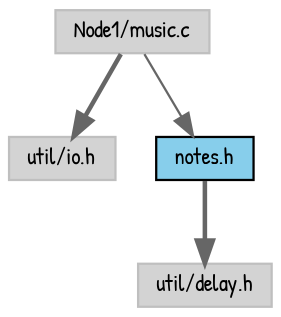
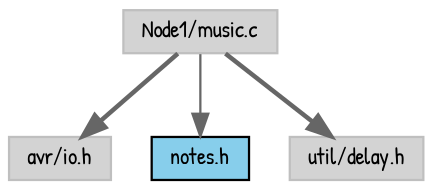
(62, 158) -> (60, 158)
(205, 210) -> (269, 88)
